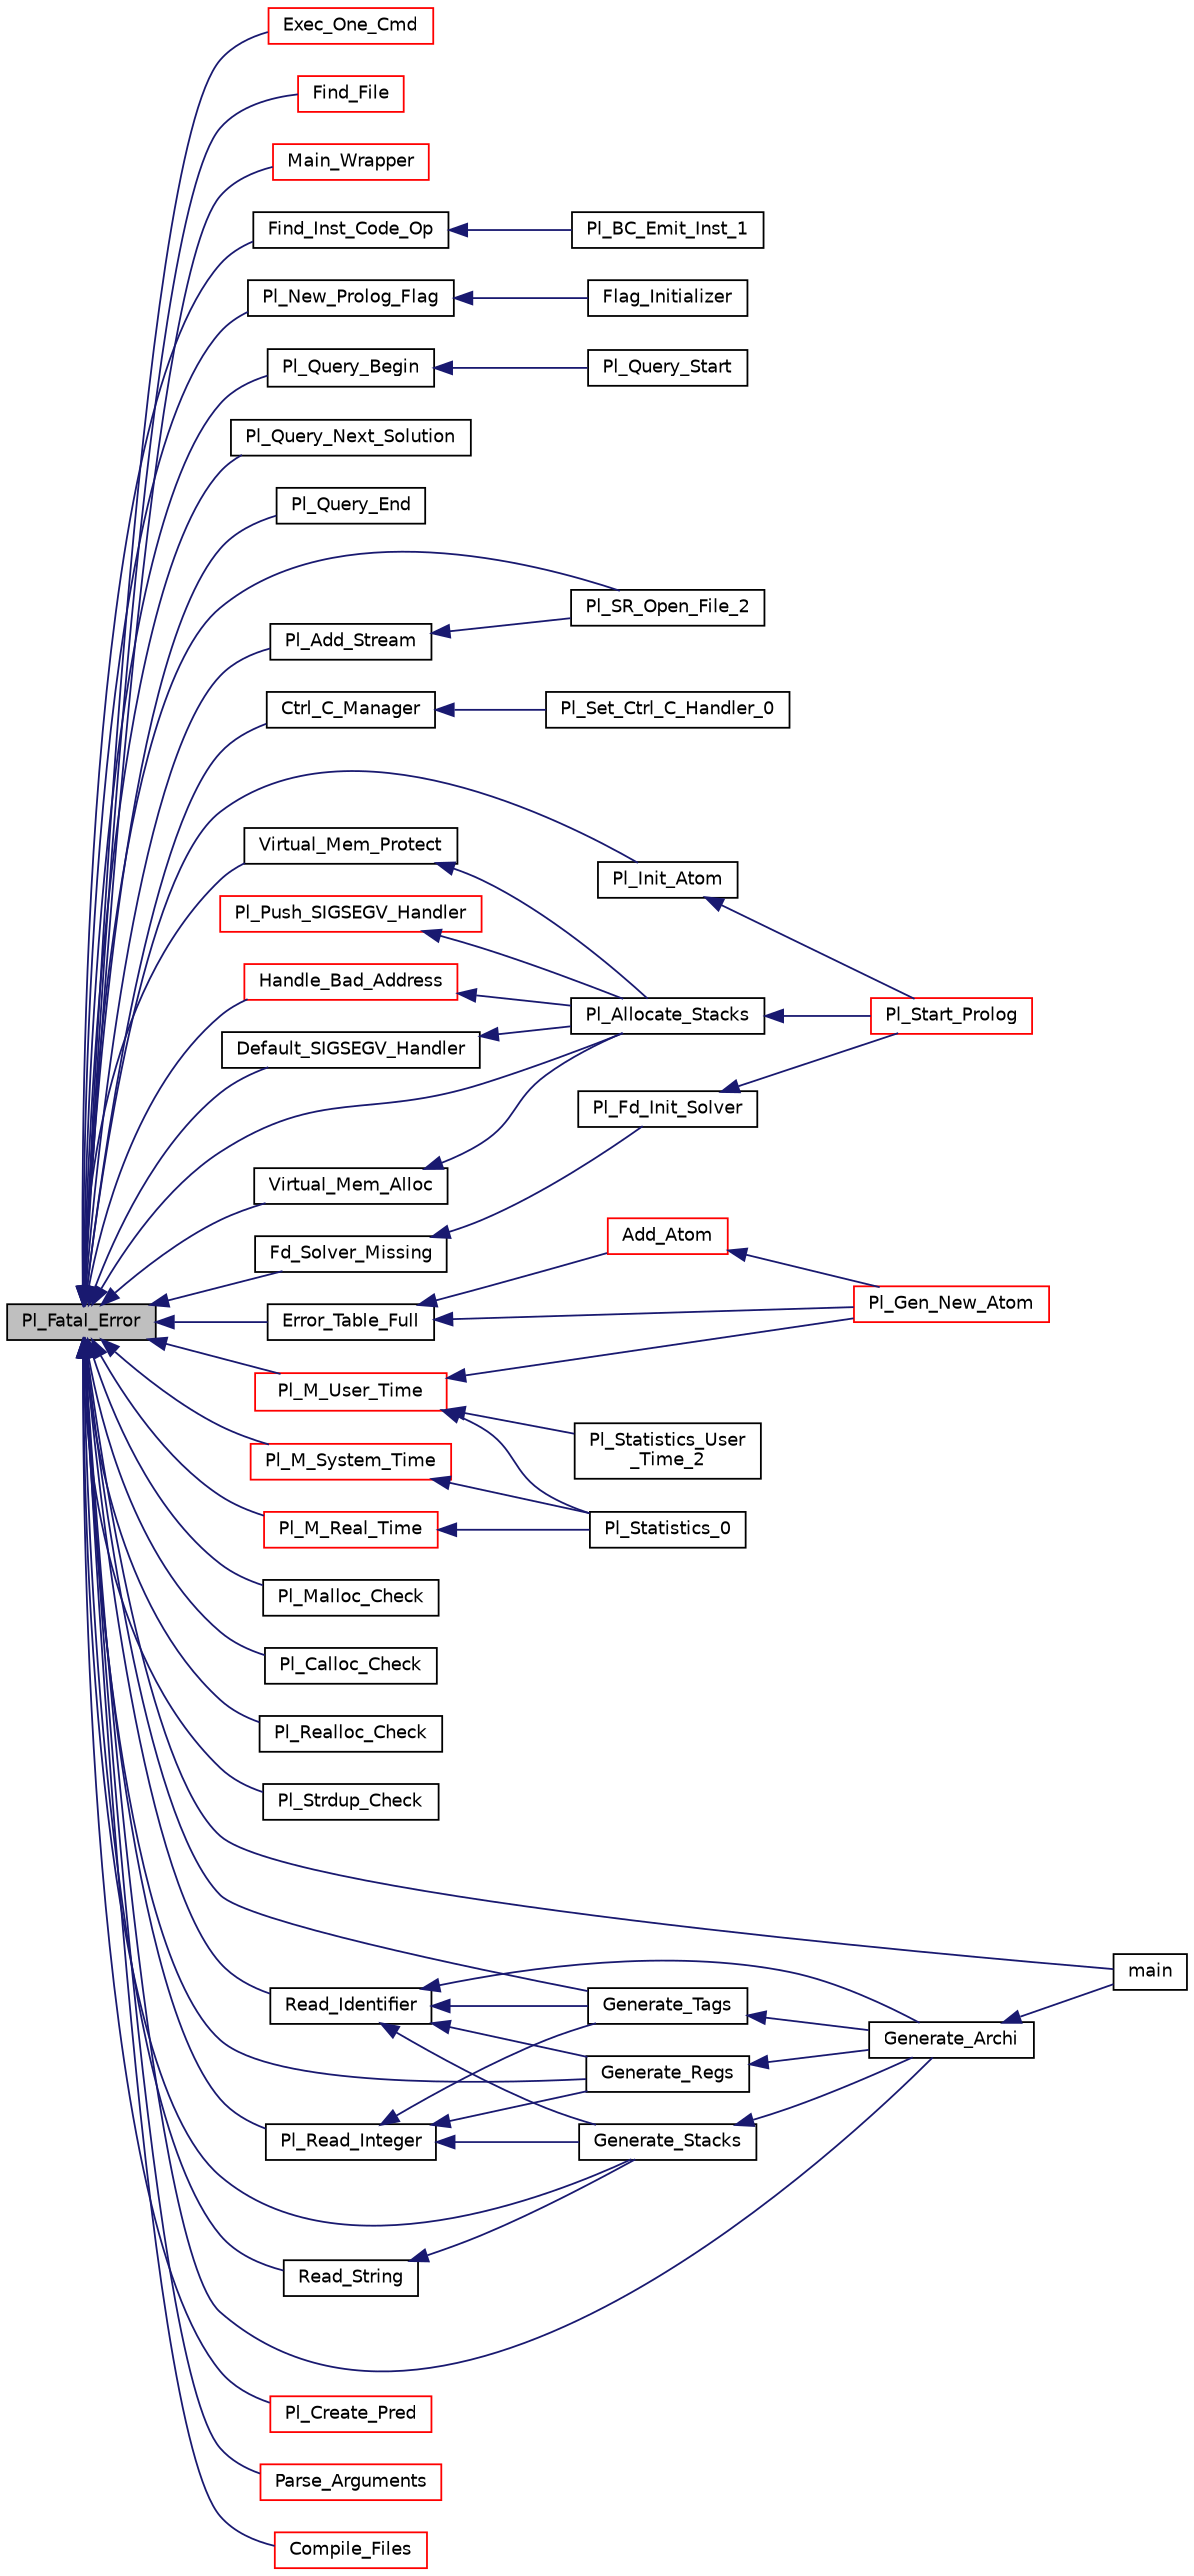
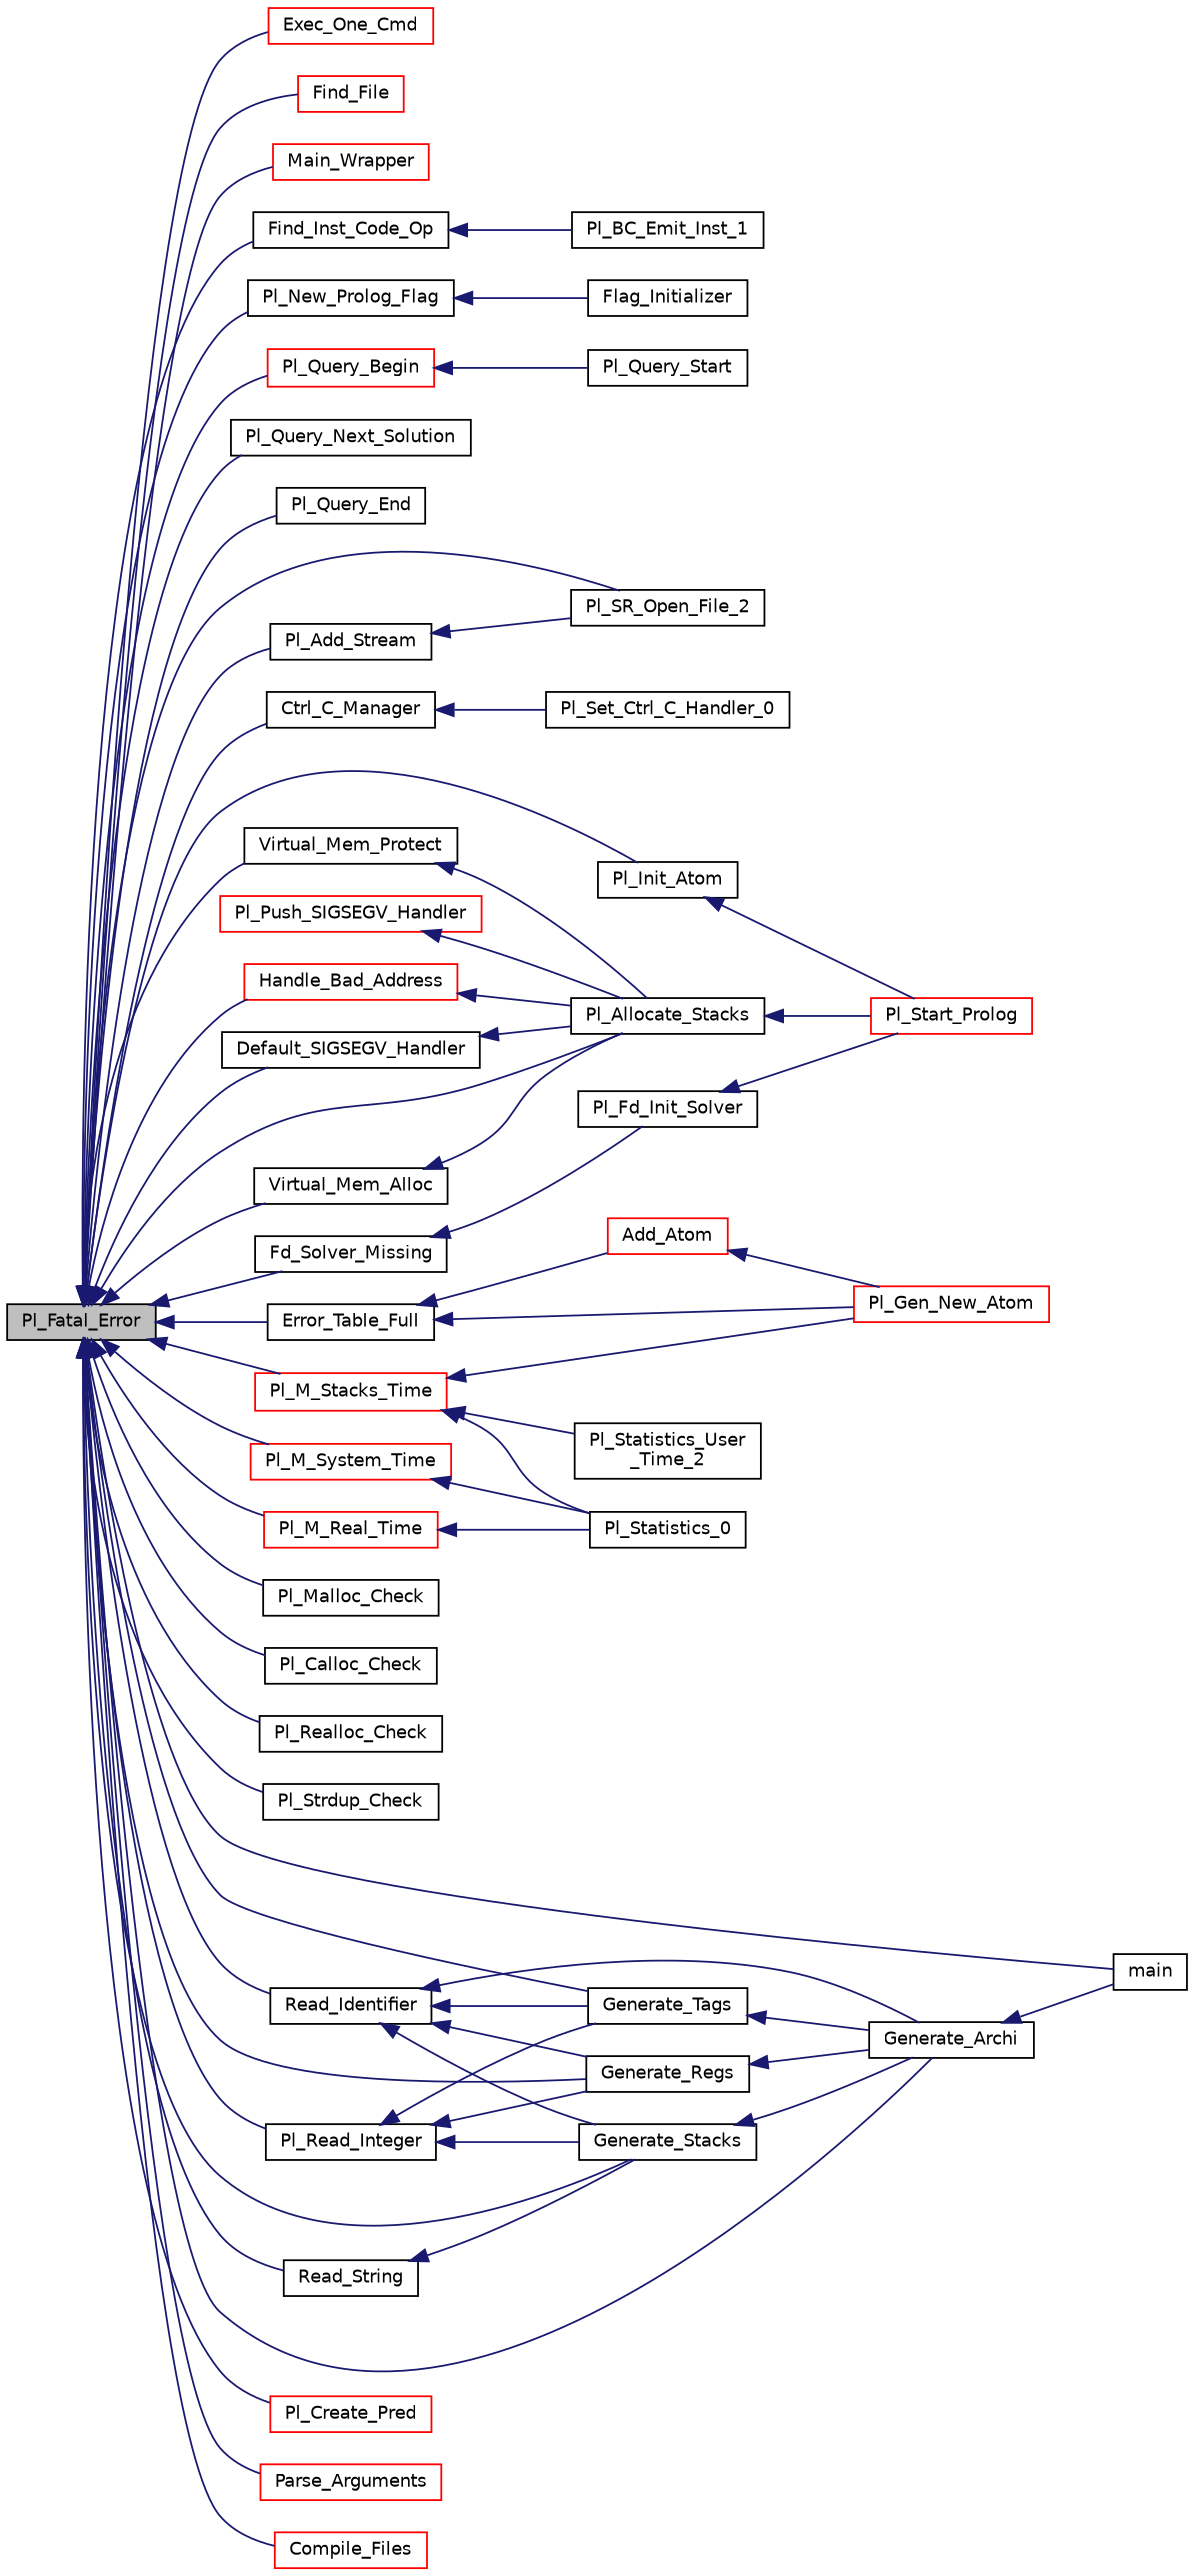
(351, 368) -> (351, 368)
(351, 1392) -> (351, 1392)
